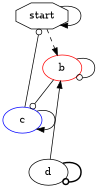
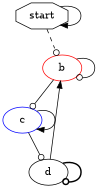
(51, 39) -> (51, 39)
(32, 71) -> (34, 144)
